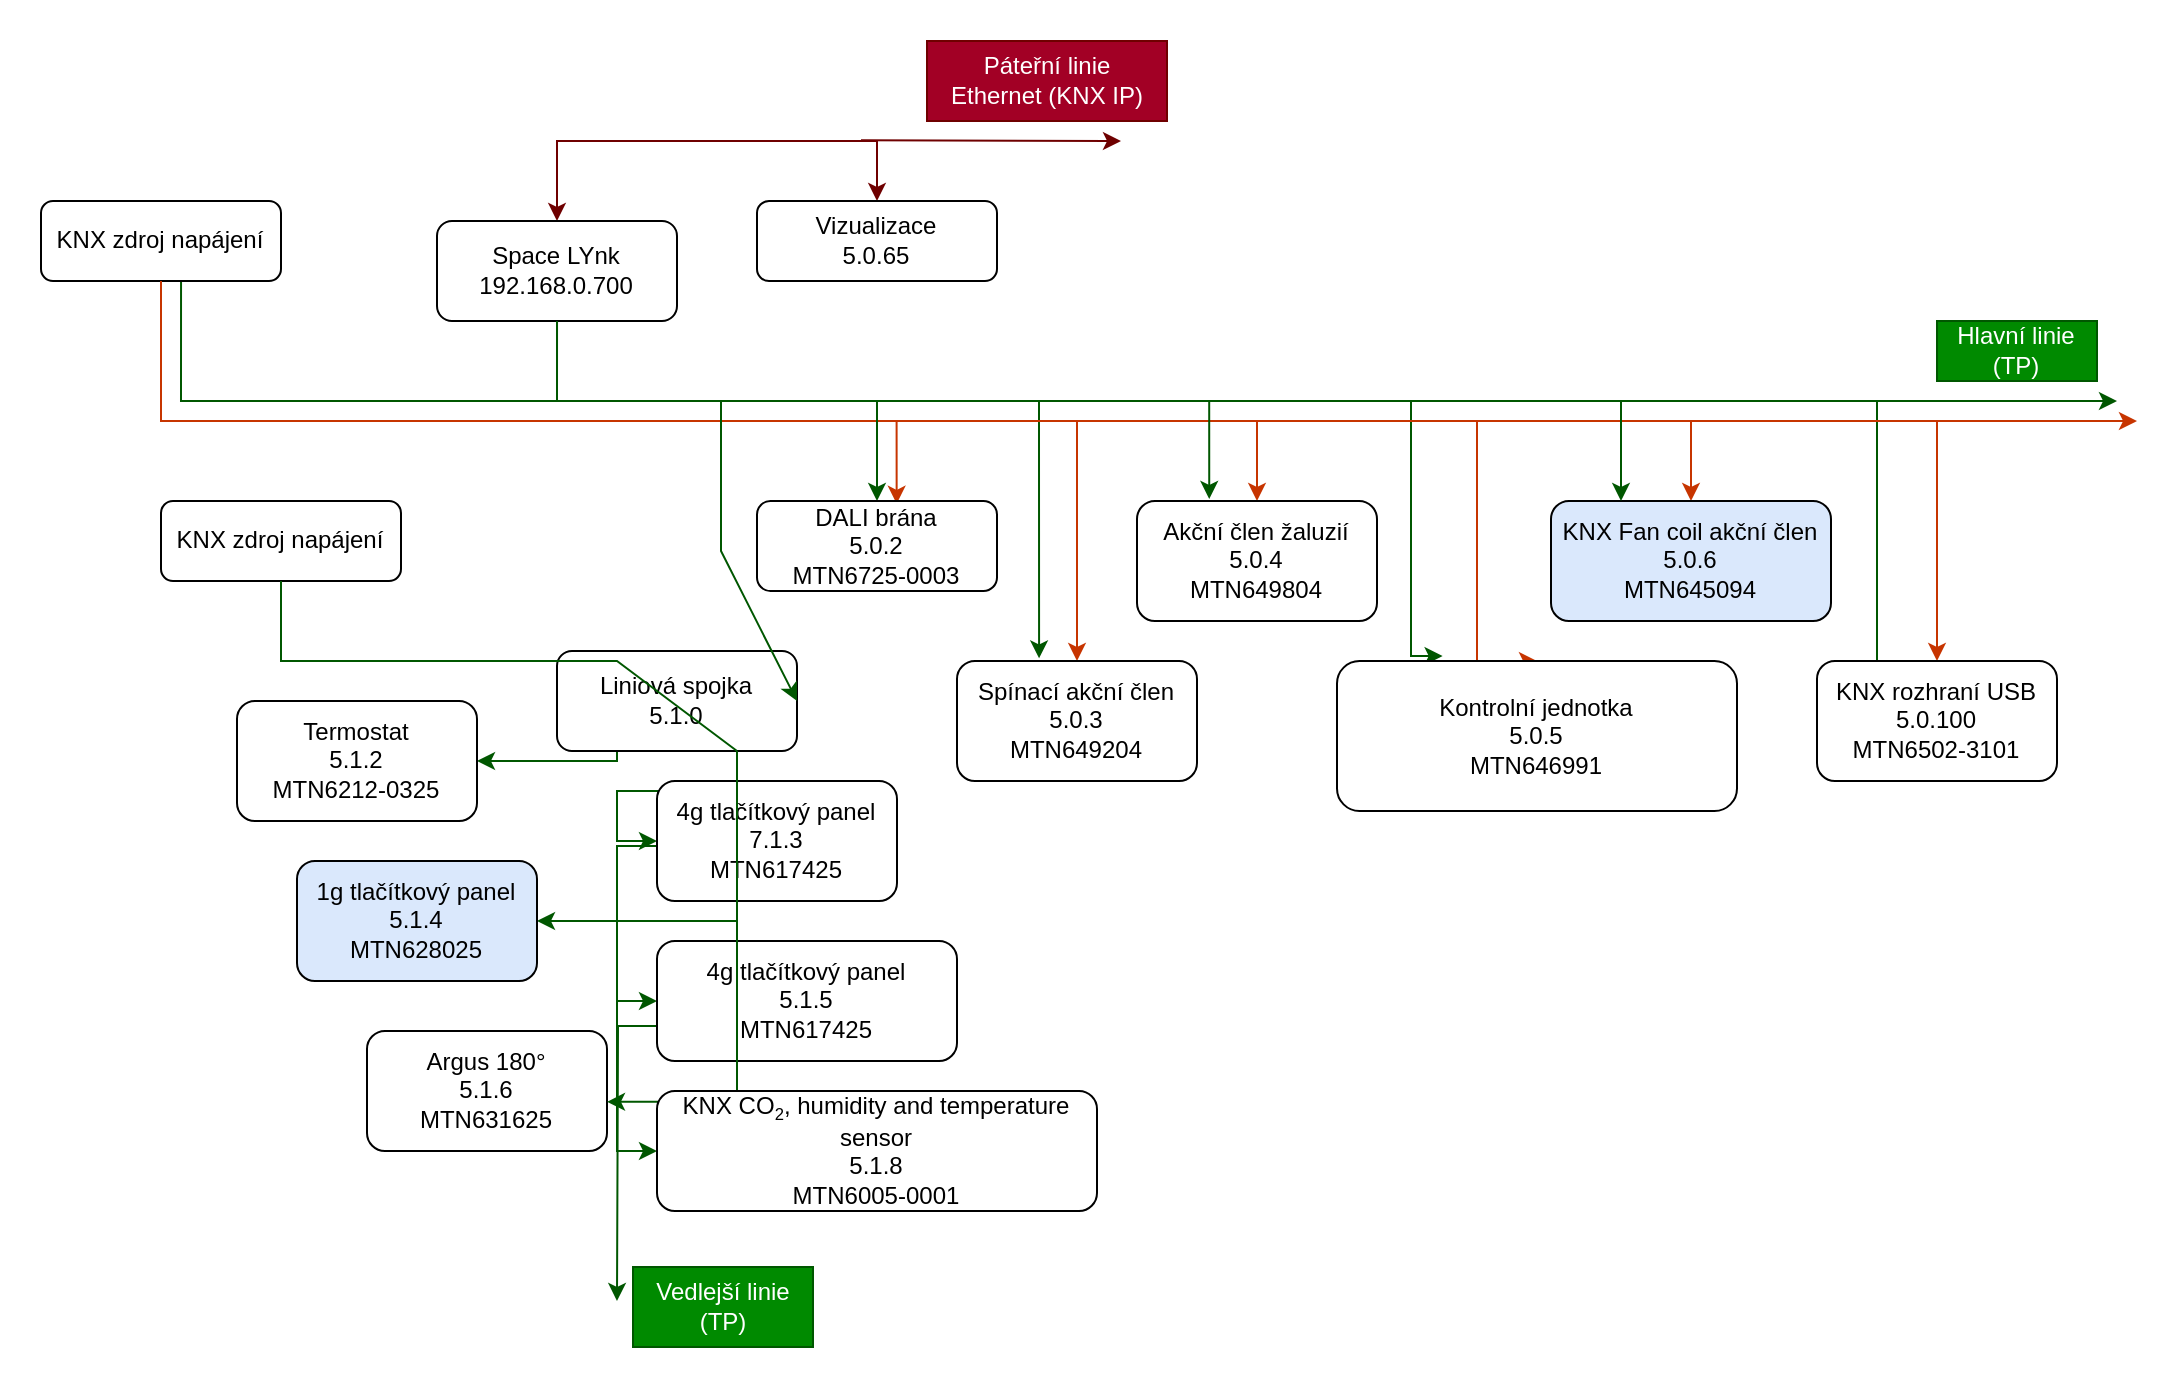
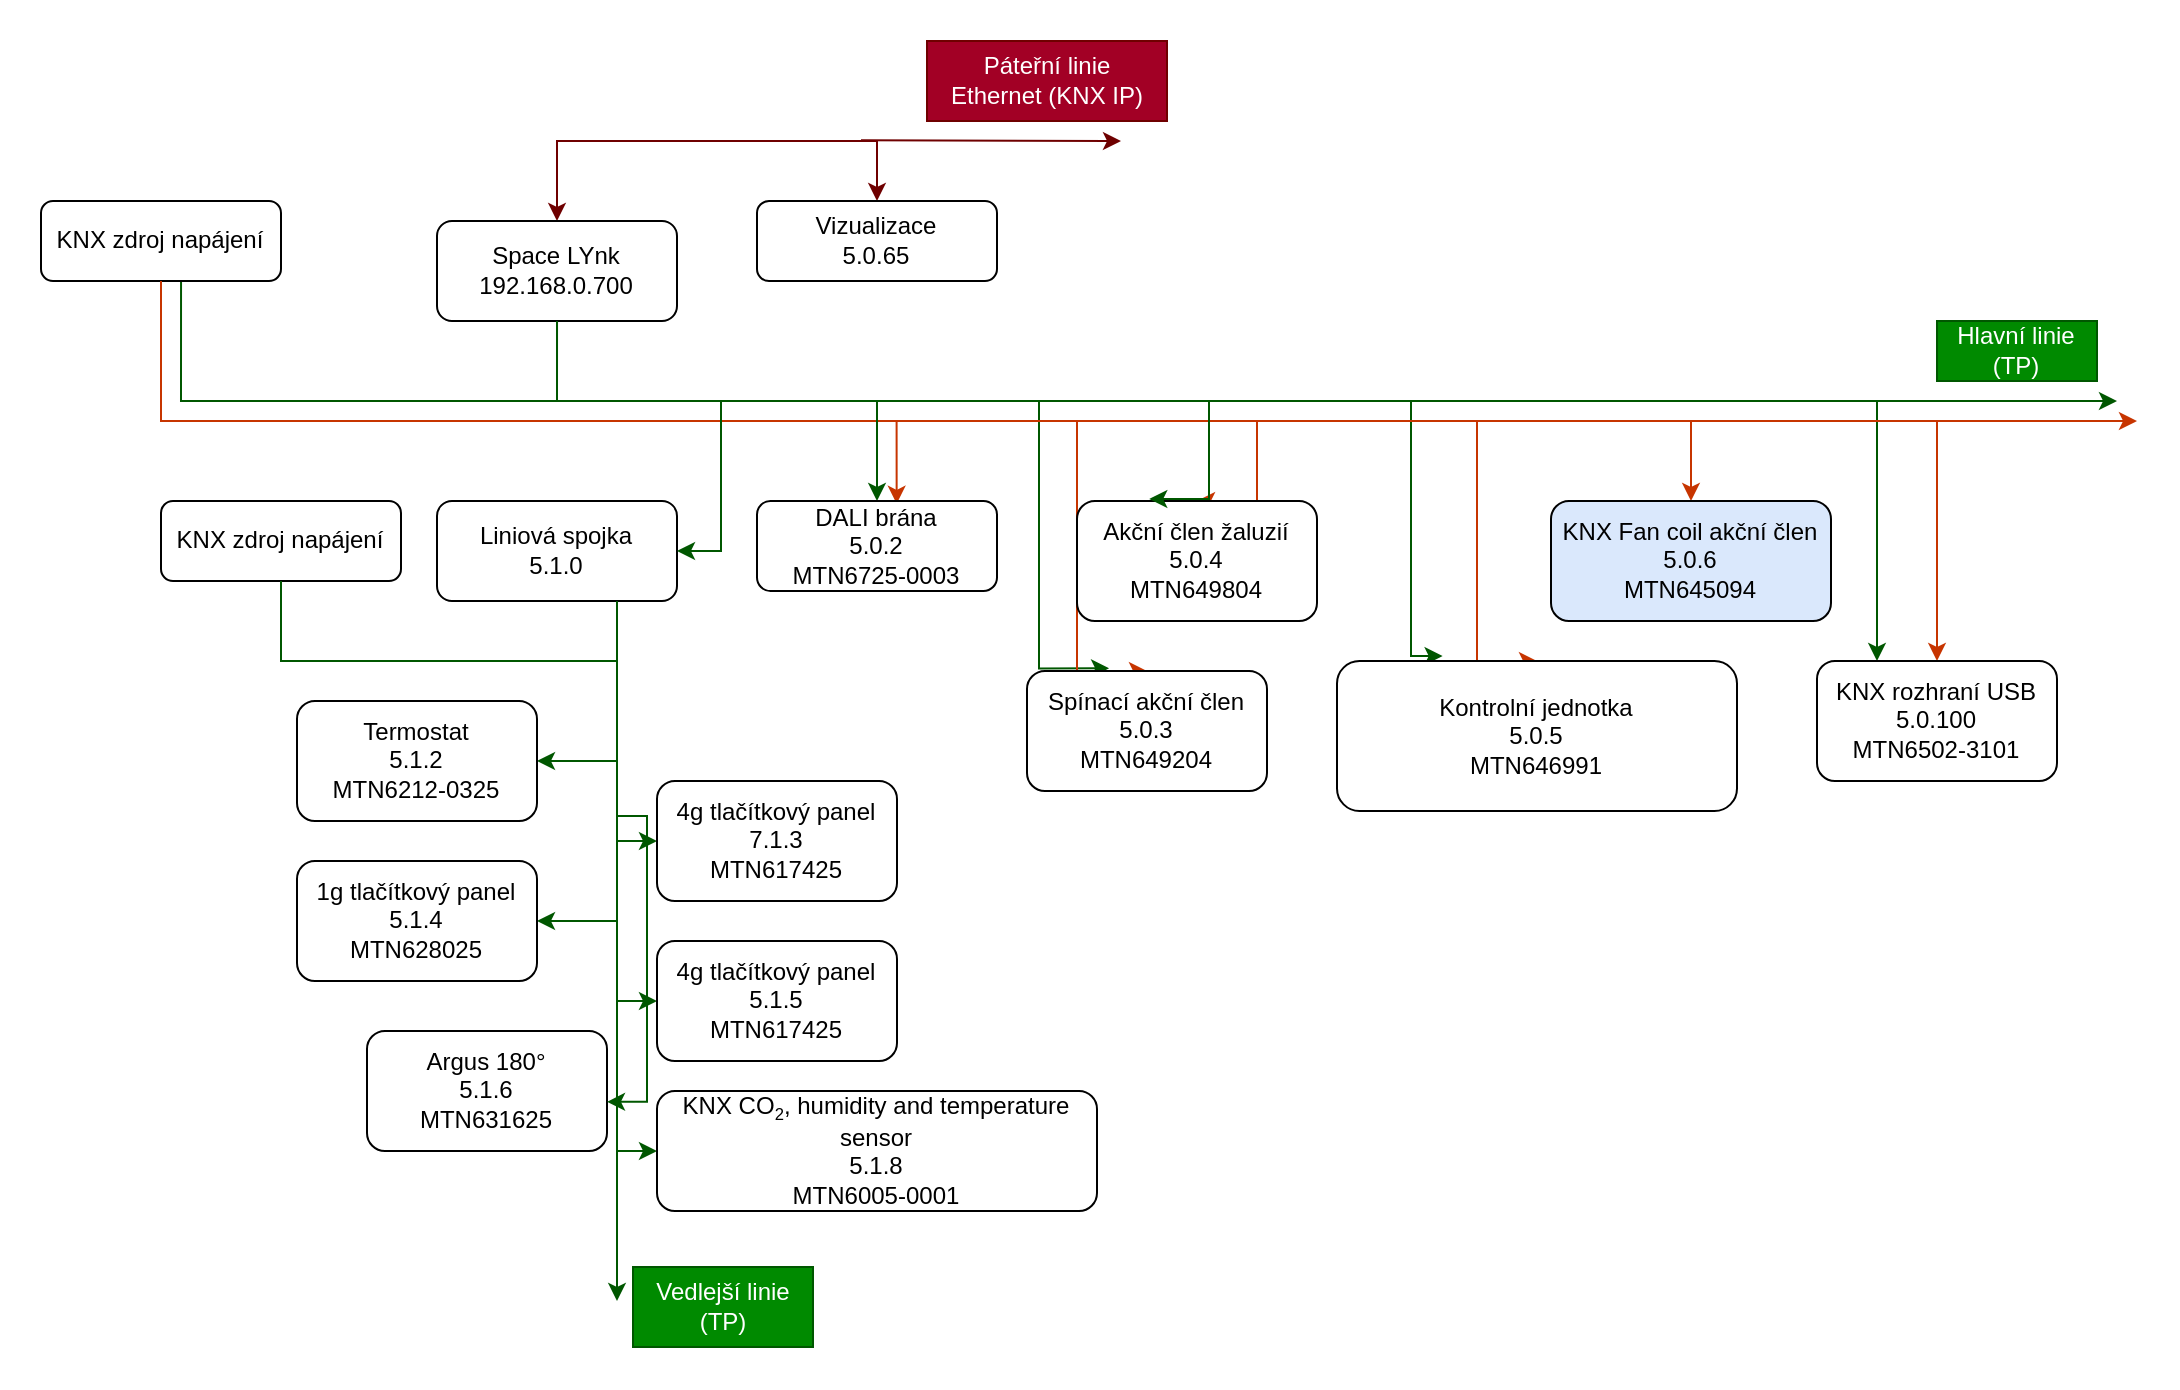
(1621, 446) -> none
(1257, 561) -> (1197, 561)
(1877, 651) -> (1877, 646)
(677, 701) -> (557, 551)
(1077, 721) -> (1147, 731)
(357, 761) -> (417, 761)
(417, 921) -> (417, 921)
(807, 1001) -> (777, 1001)
